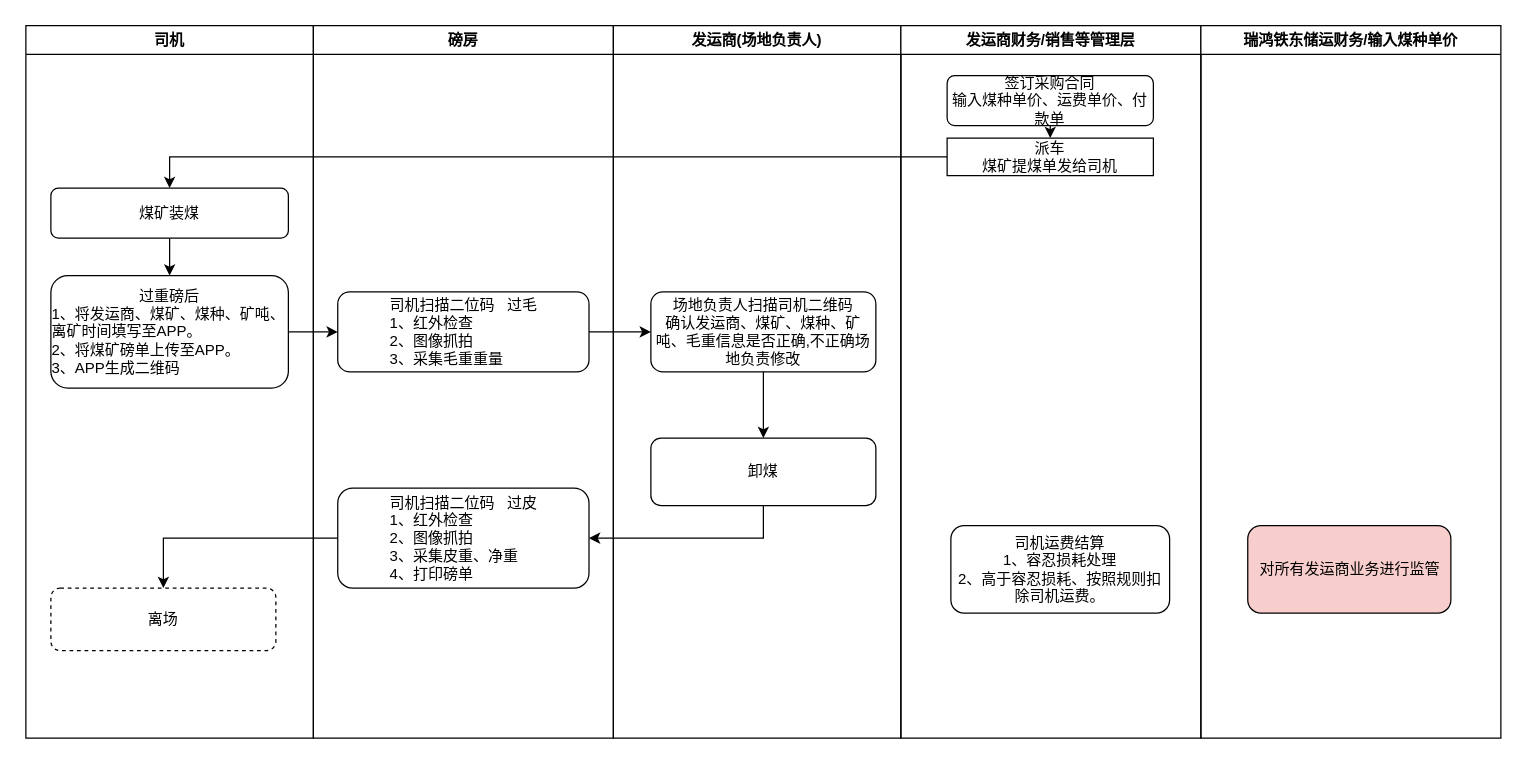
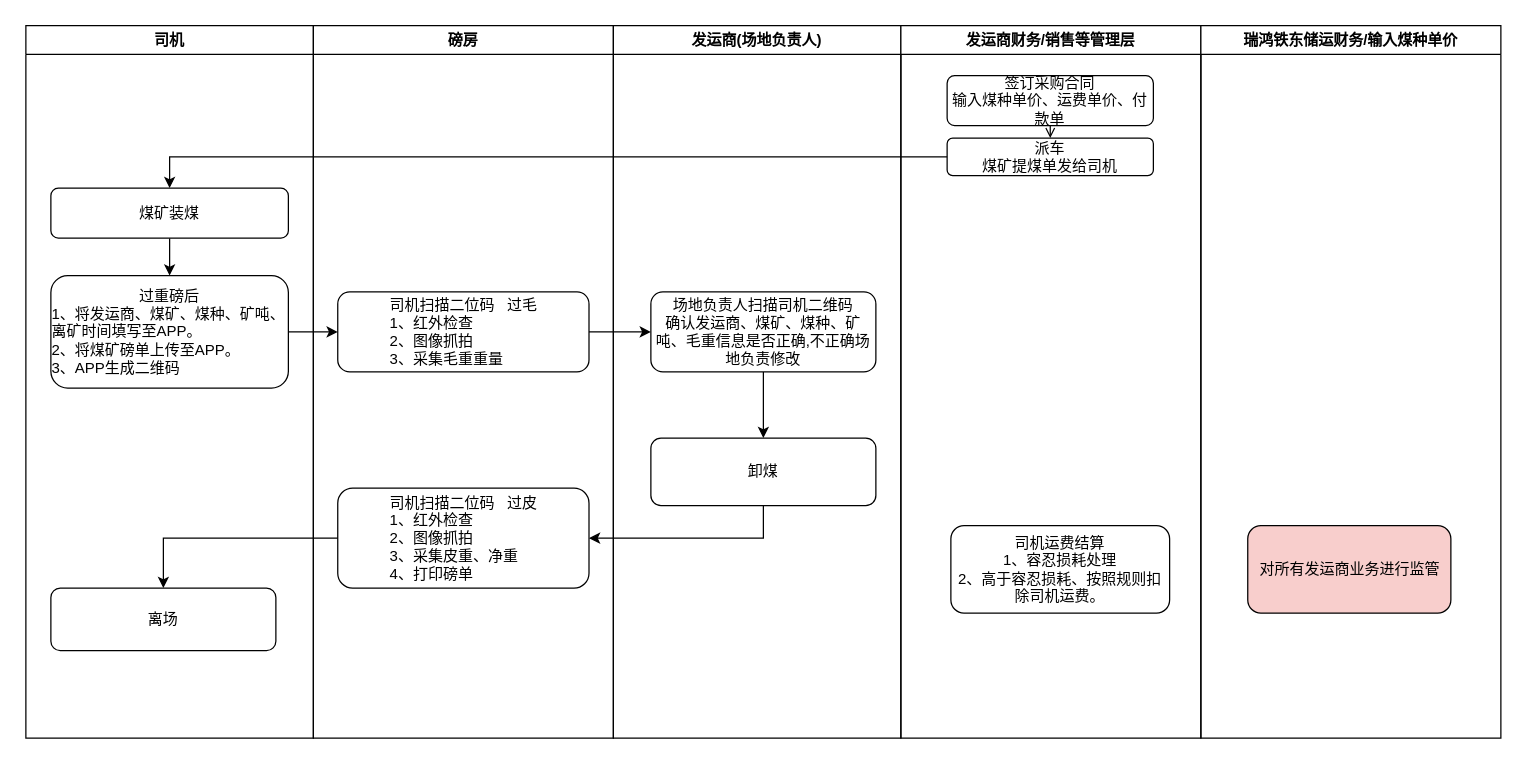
(1050, 128) -> (1050, 130)
(1050, 157) -> (1050, 157)
(163, 619) -> (163, 619)
